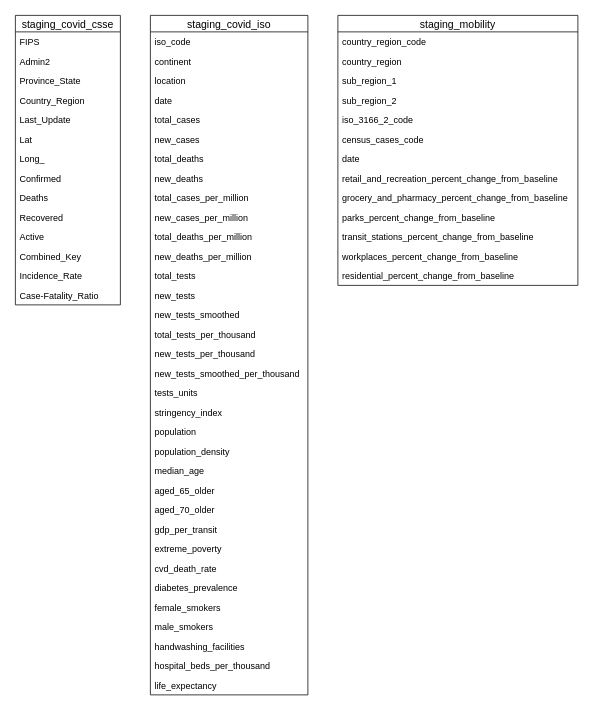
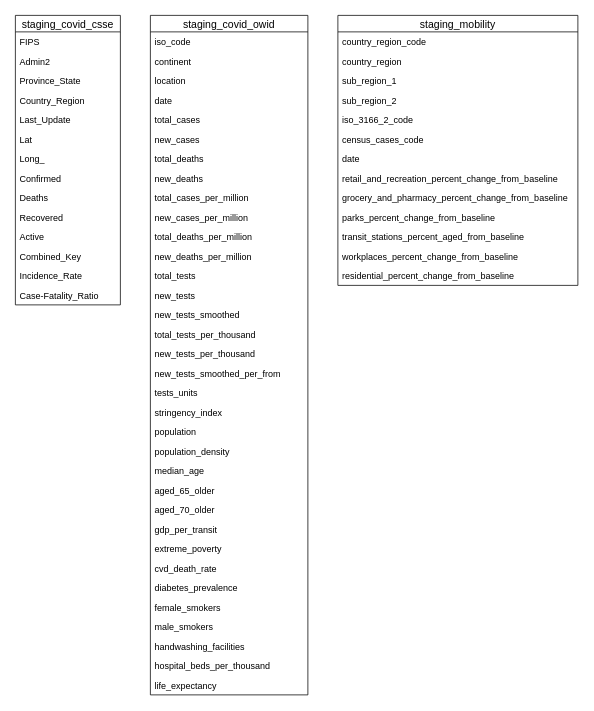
(229, 24) -> (229, 24)
(451, 237) -> (446, 237)
(233, 374) -> (223, 374)
